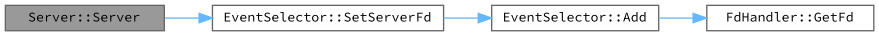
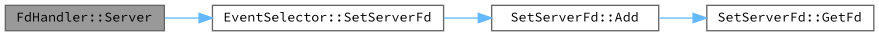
(85, 18) -> (85, 18)
(575, 18) -> (575, 18)
(790, 18) -> (790, 18)
